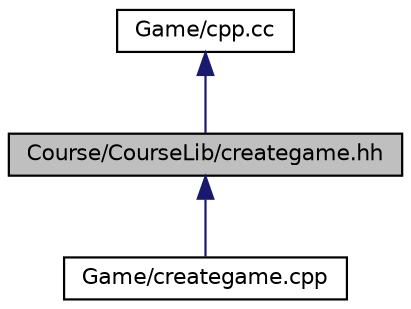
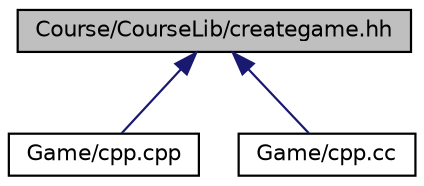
(206, 104) -> (279, 101)
(206, 278) -> (104, 155)
